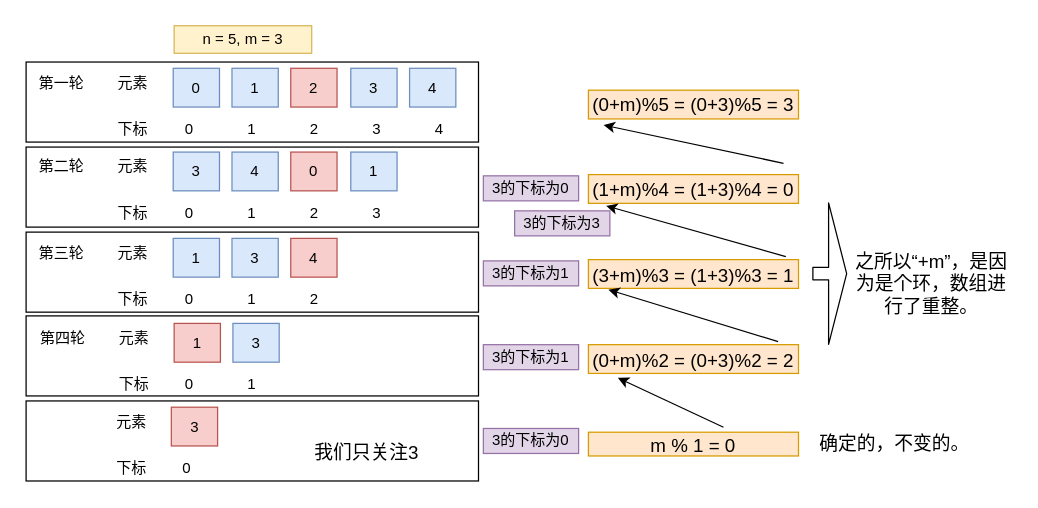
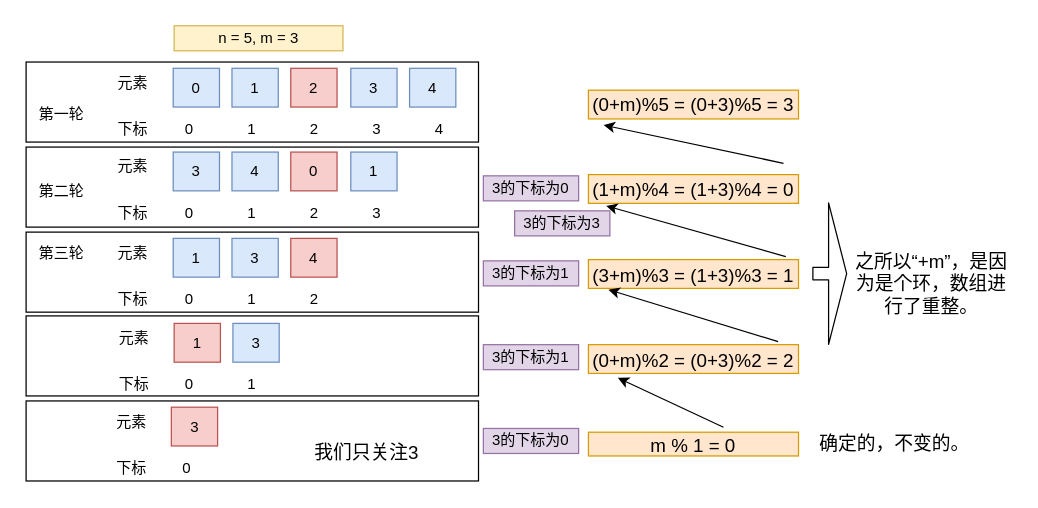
(243, 39) -> (258, 38)
(62, 83) -> (62, 114)
(62, 167) -> (62, 192)
(63, 338) -> none
